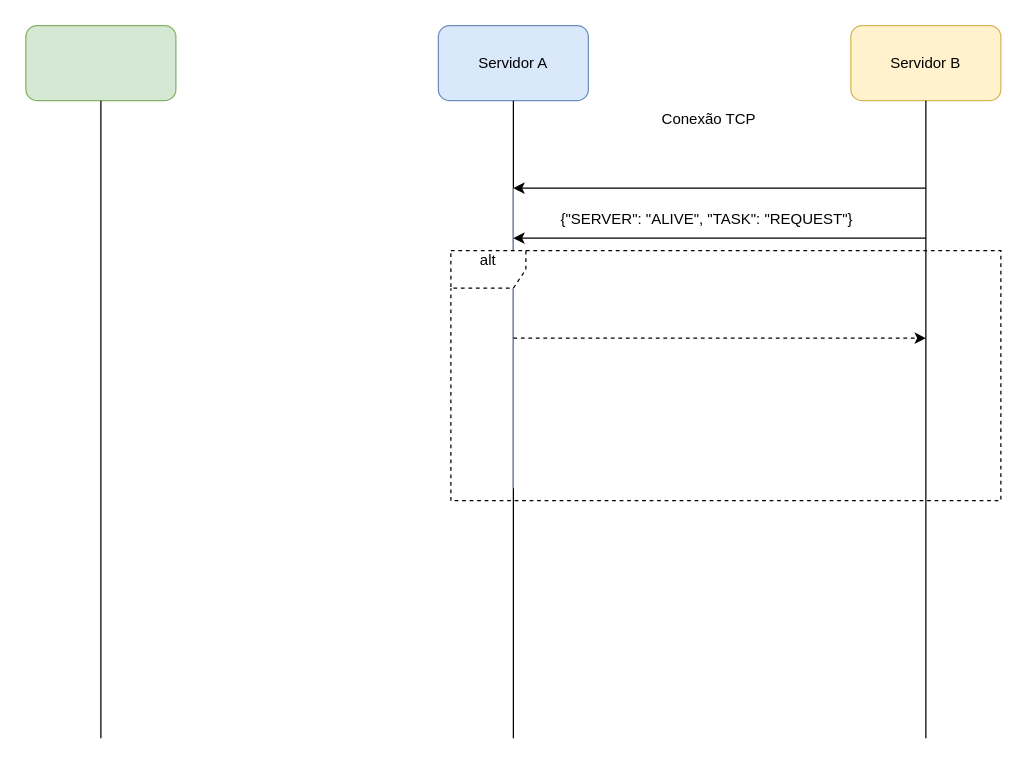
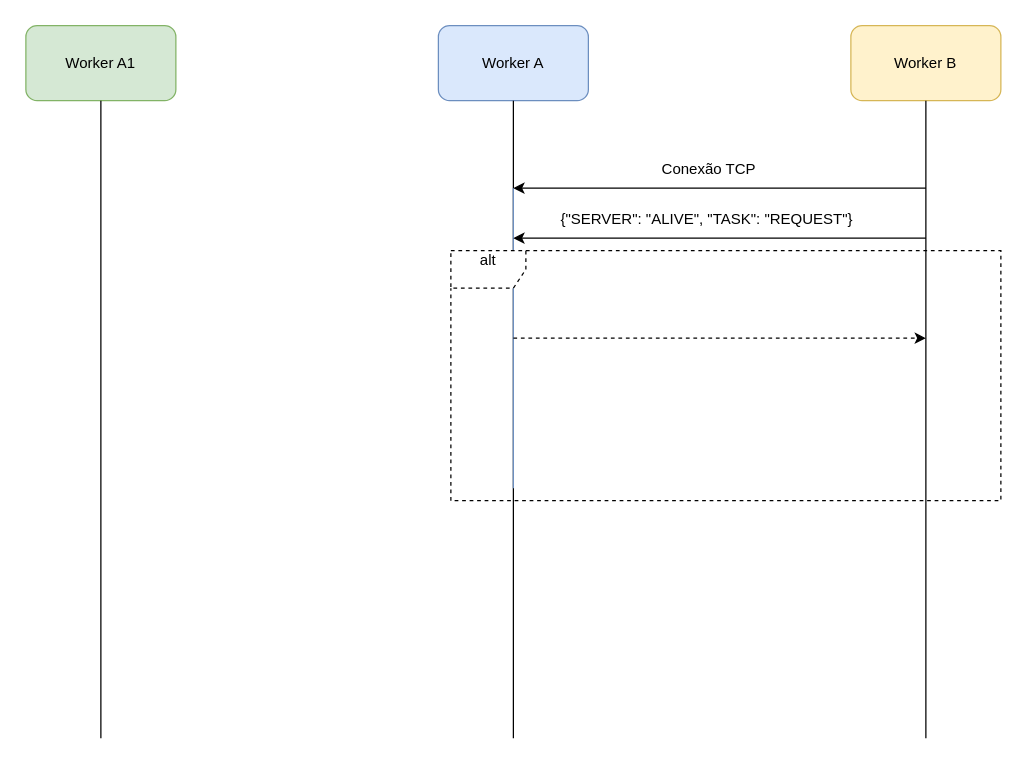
none -> (101, 63)
(513, 63) -> (513, 63)
(926, 63) -> (926, 63)
(707, 119) -> (707, 169)
